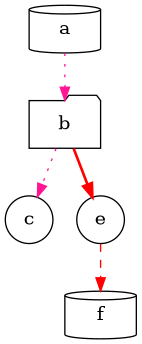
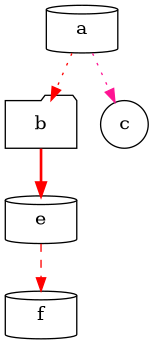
(65, 70) -> (64, 71)
(49, 167) -> (101, 72)
(101, 220) -> (41, 220)
